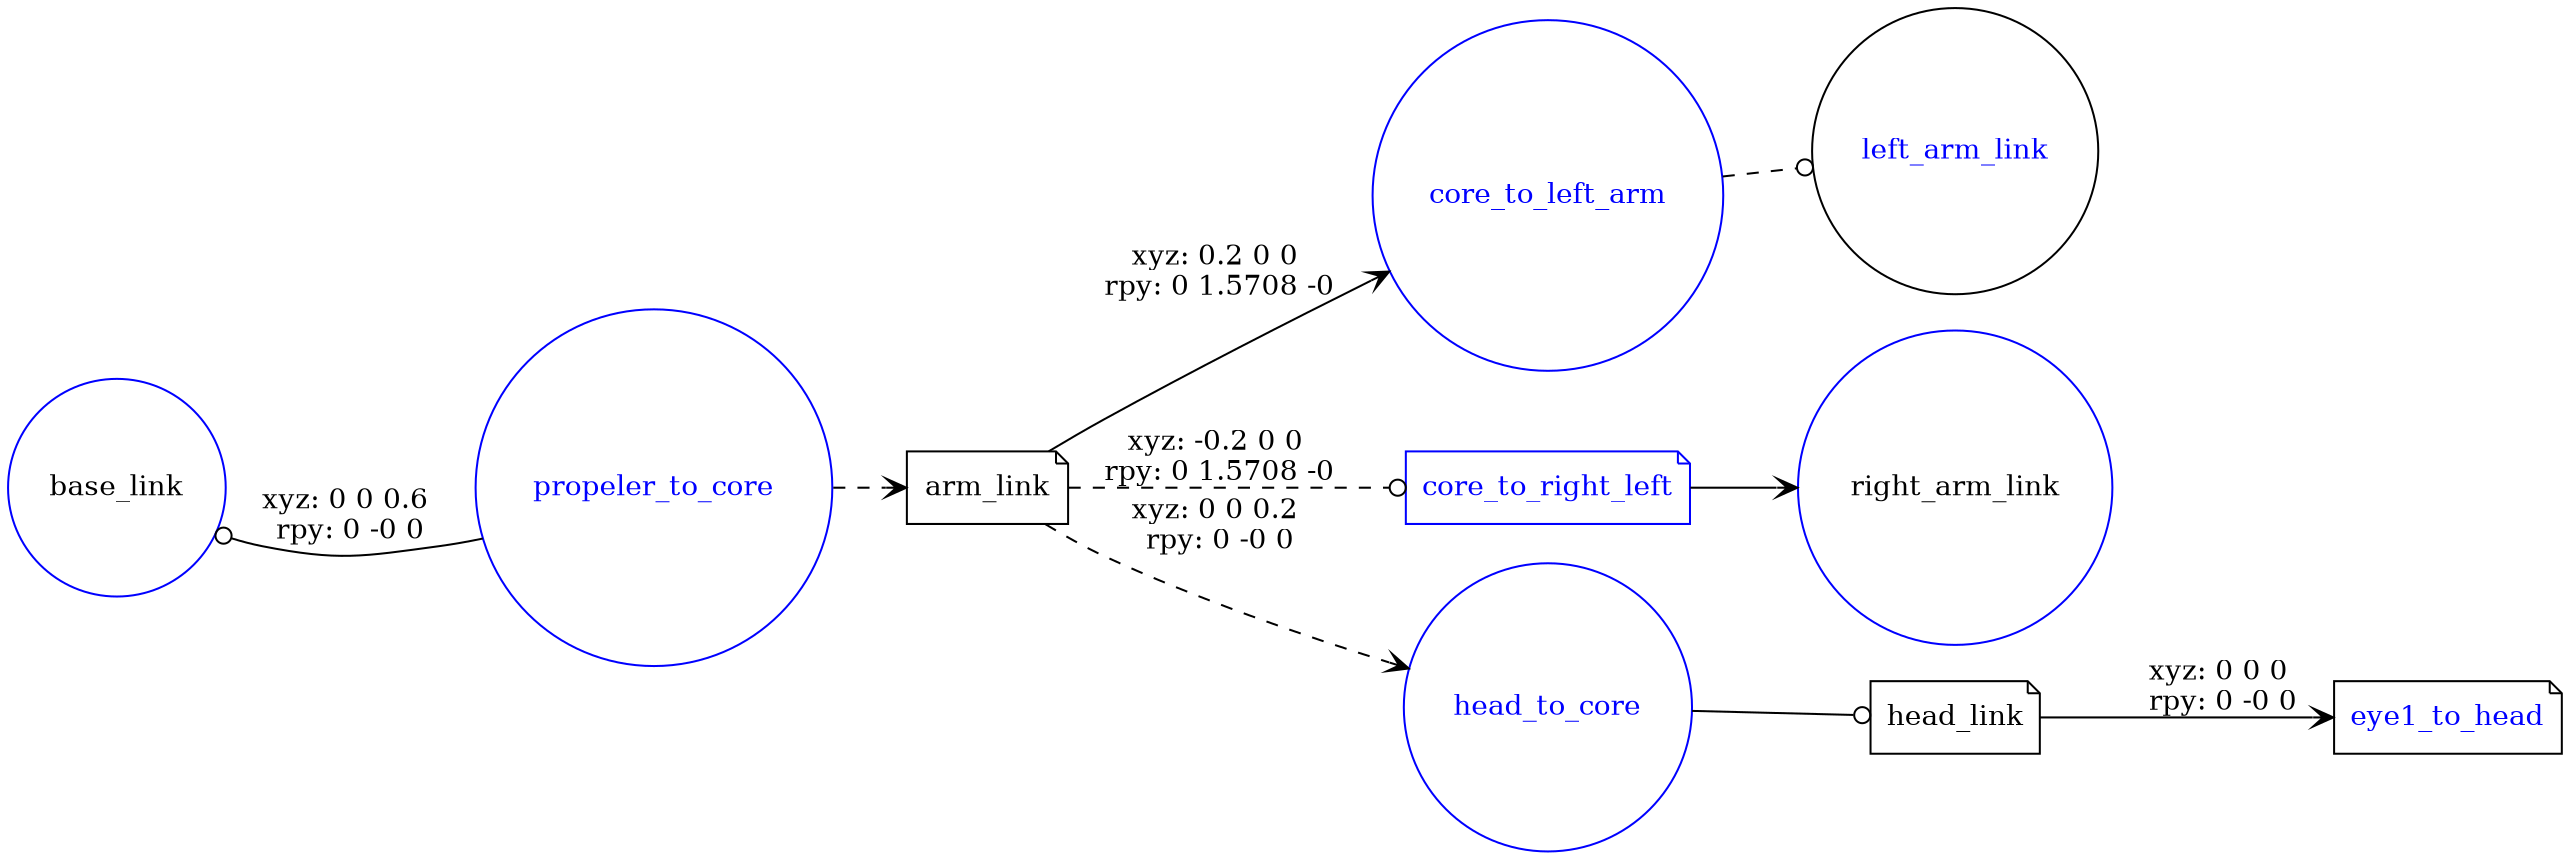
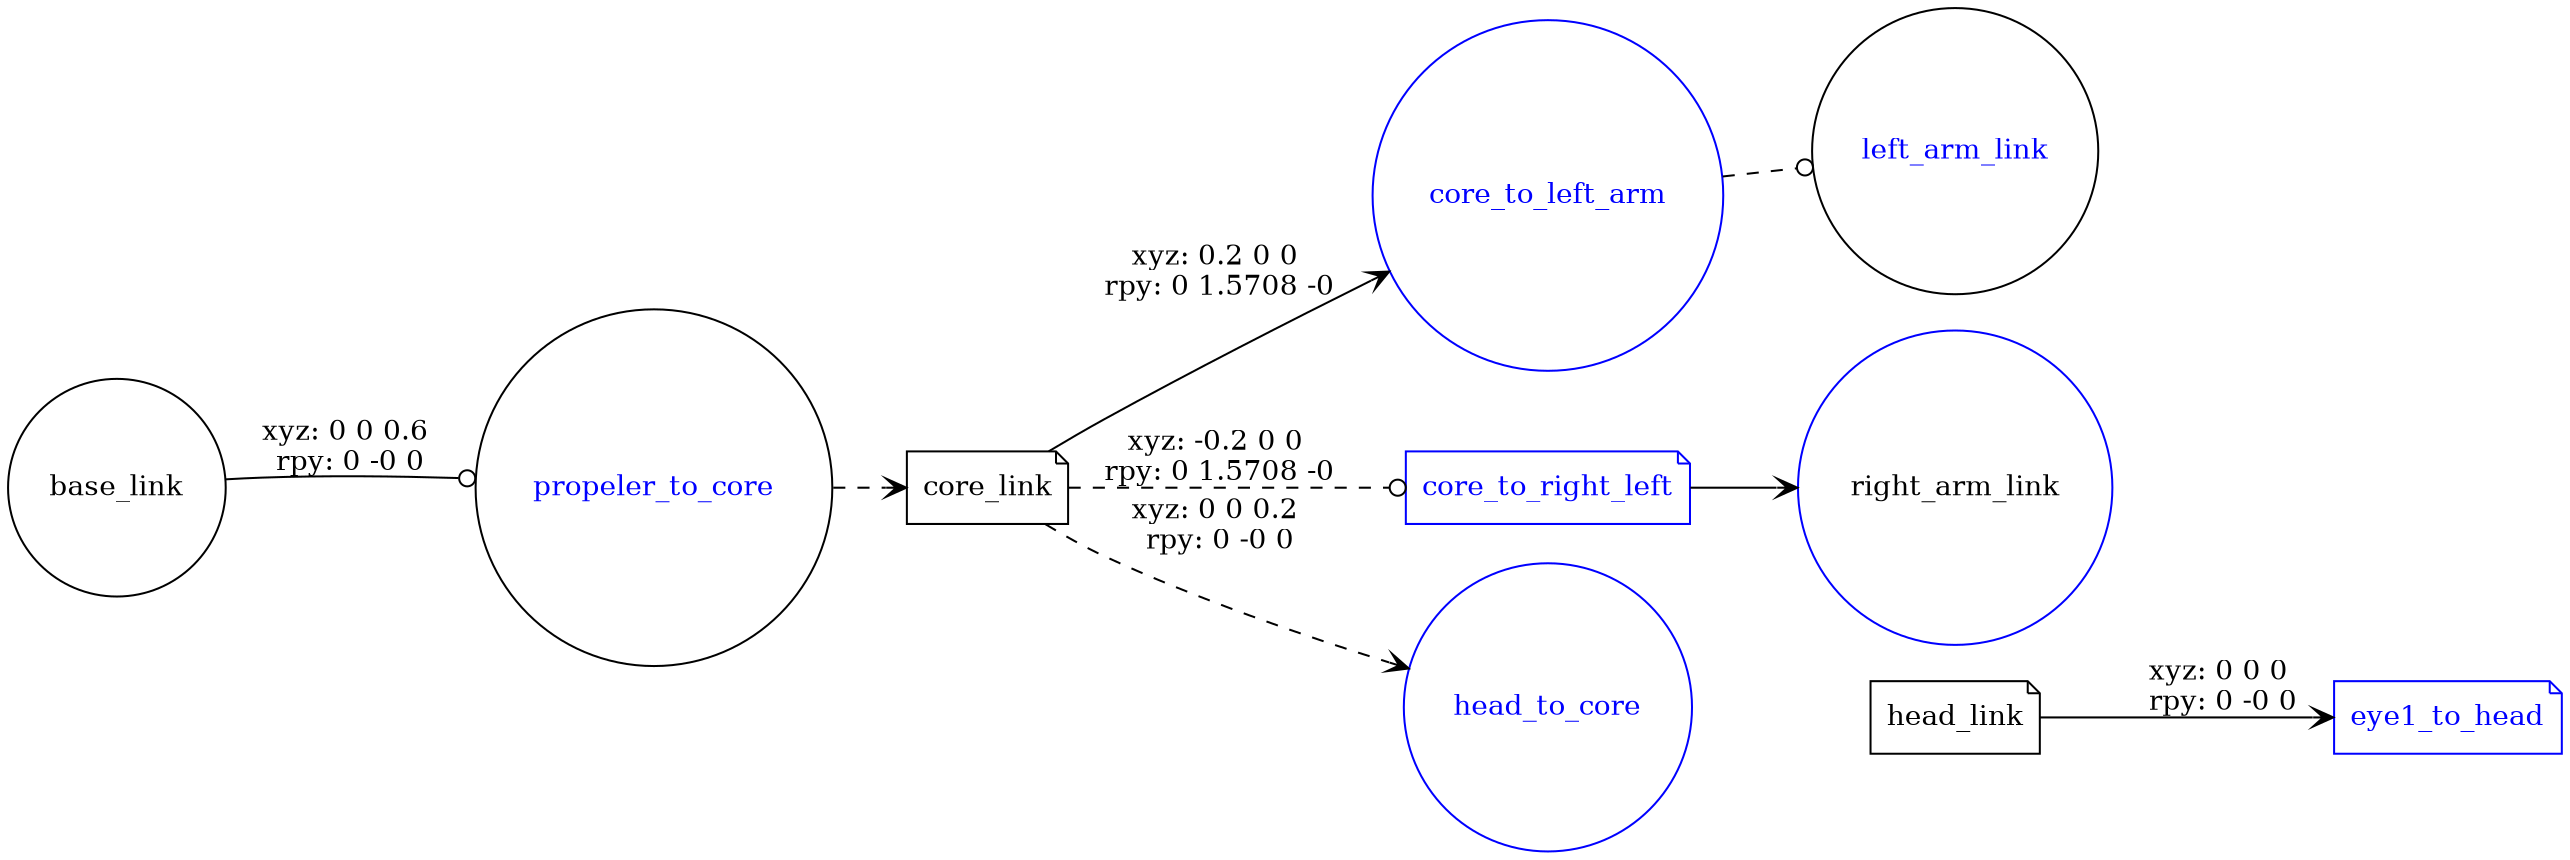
(117, 488) -> (117, 488)
(654, 488) -> (654, 488)
(987, 488) -> (987, 488)
(357, 555) -> (342, 476)
(1773, 713) -> none
(2448, 717) -> (2448, 717)
